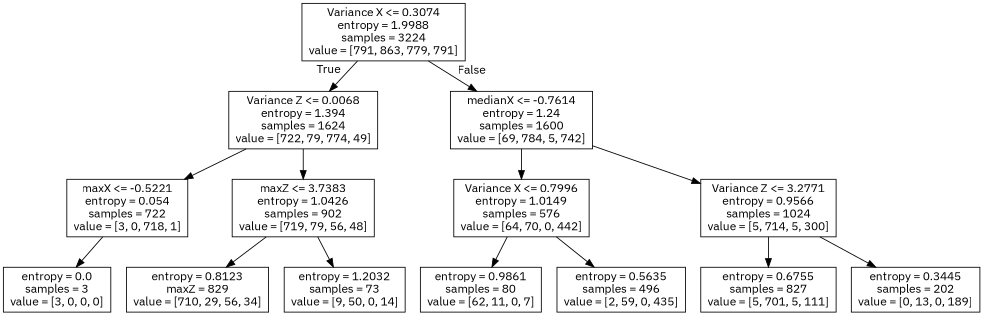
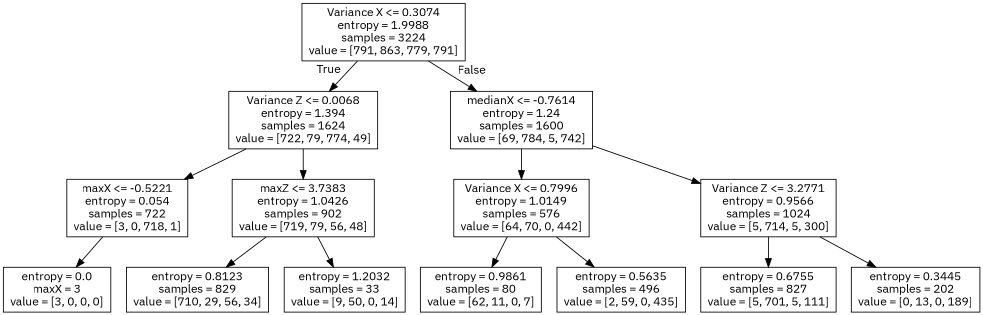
(57, 290) -> (57, 290)
(198, 290) -> (198, 290)
(345, 290) -> (345, 290)
